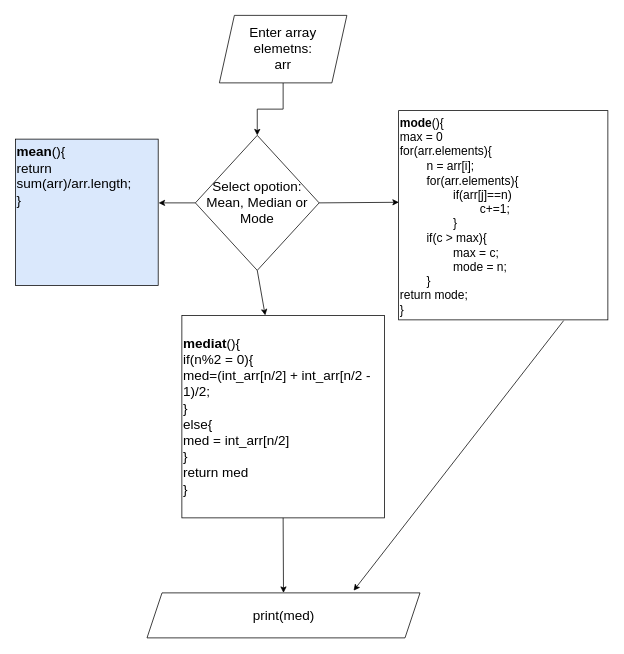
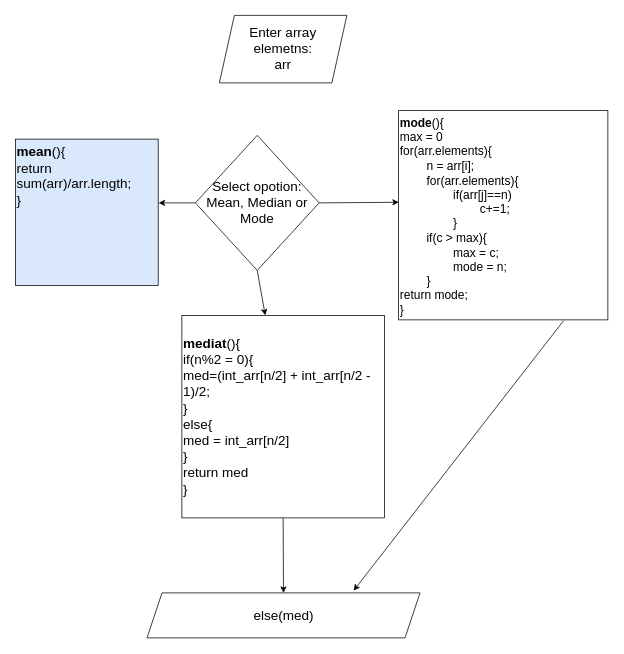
(257, 118) -> none
(284, 615) -> (284, 615)
